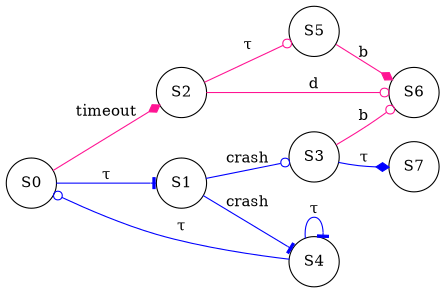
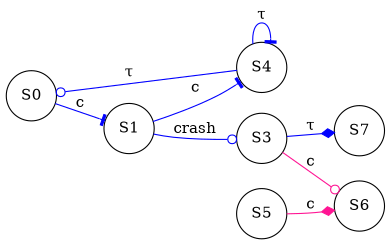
(364, 53) -> (311, 204)
(181, 93) -> none
(364, 116) -> (311, 162)
(106, 175) -> (80, 103)
(248, 202) -> (195, 88)
